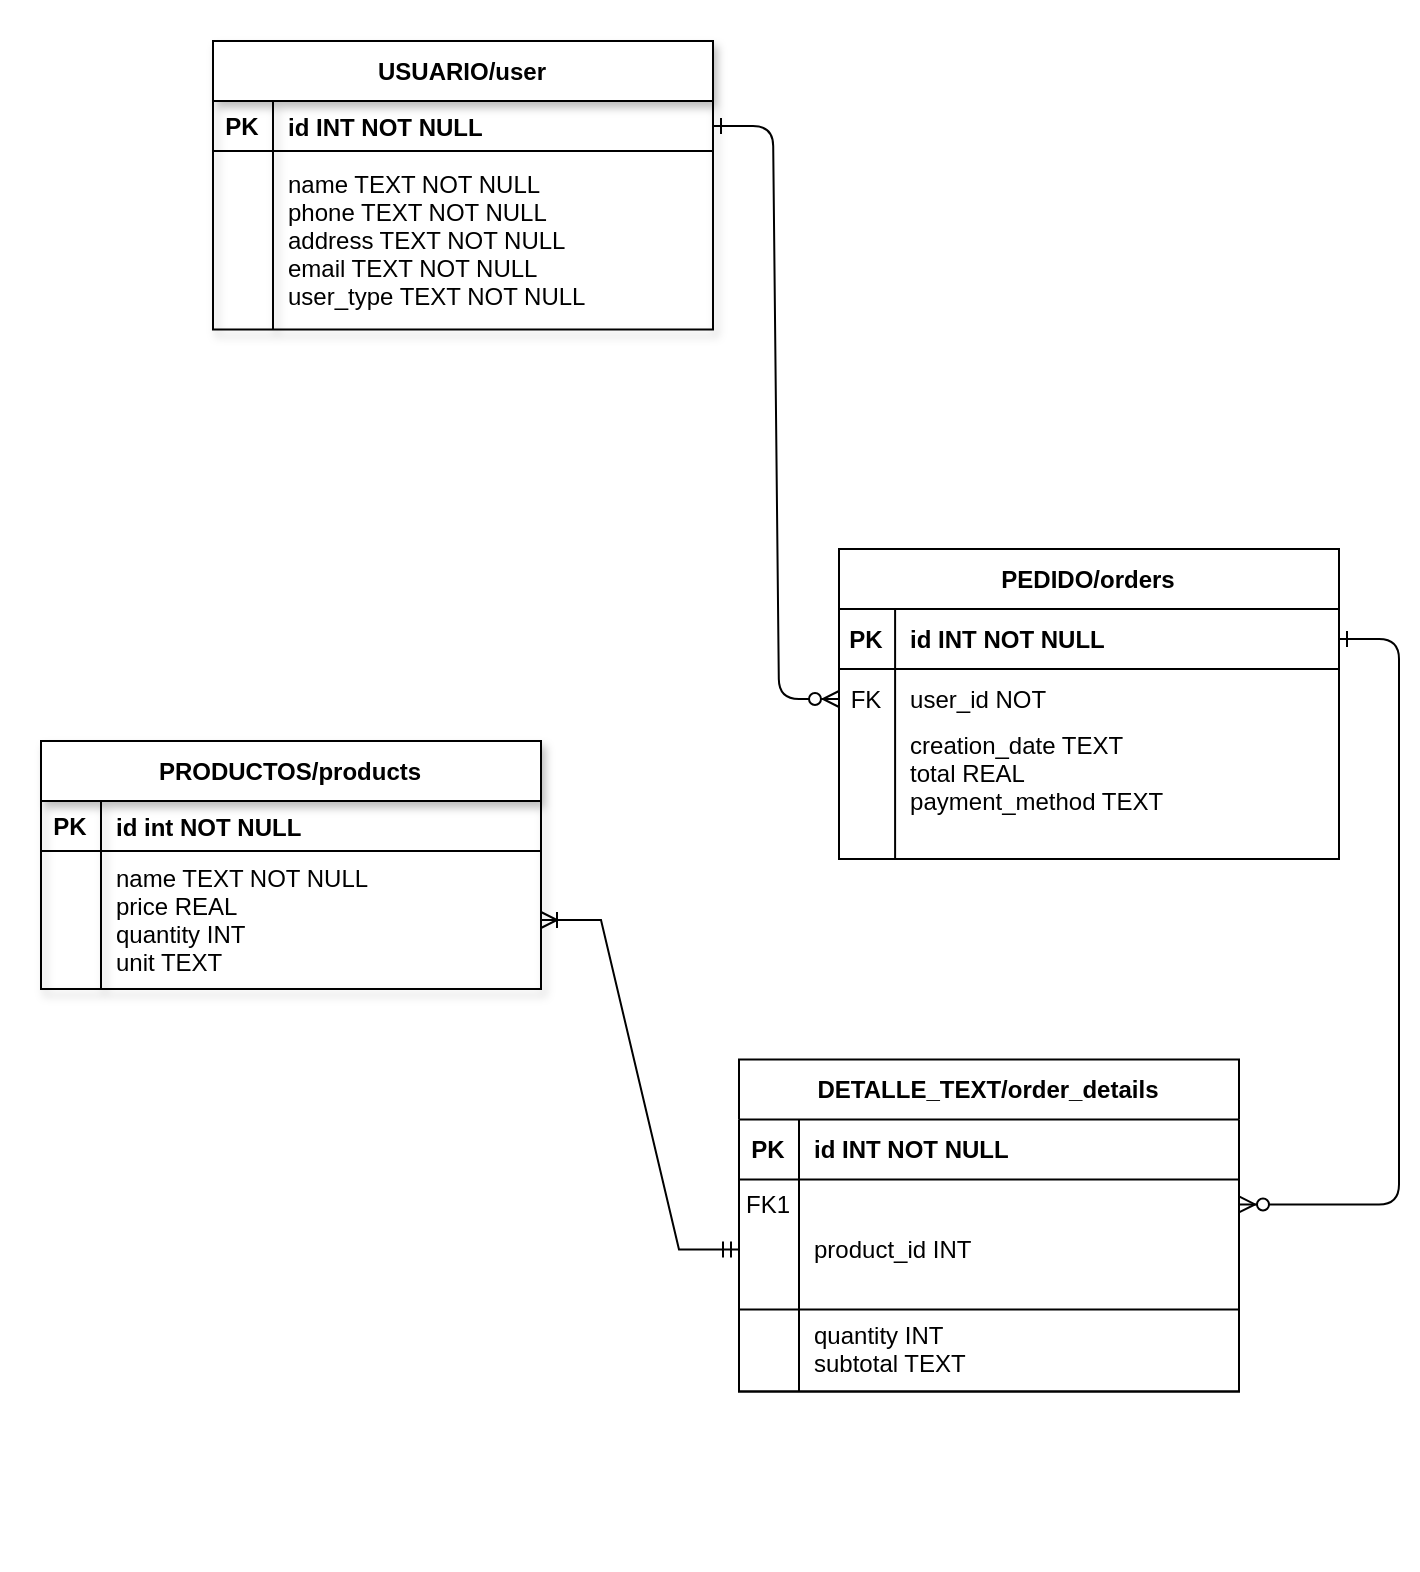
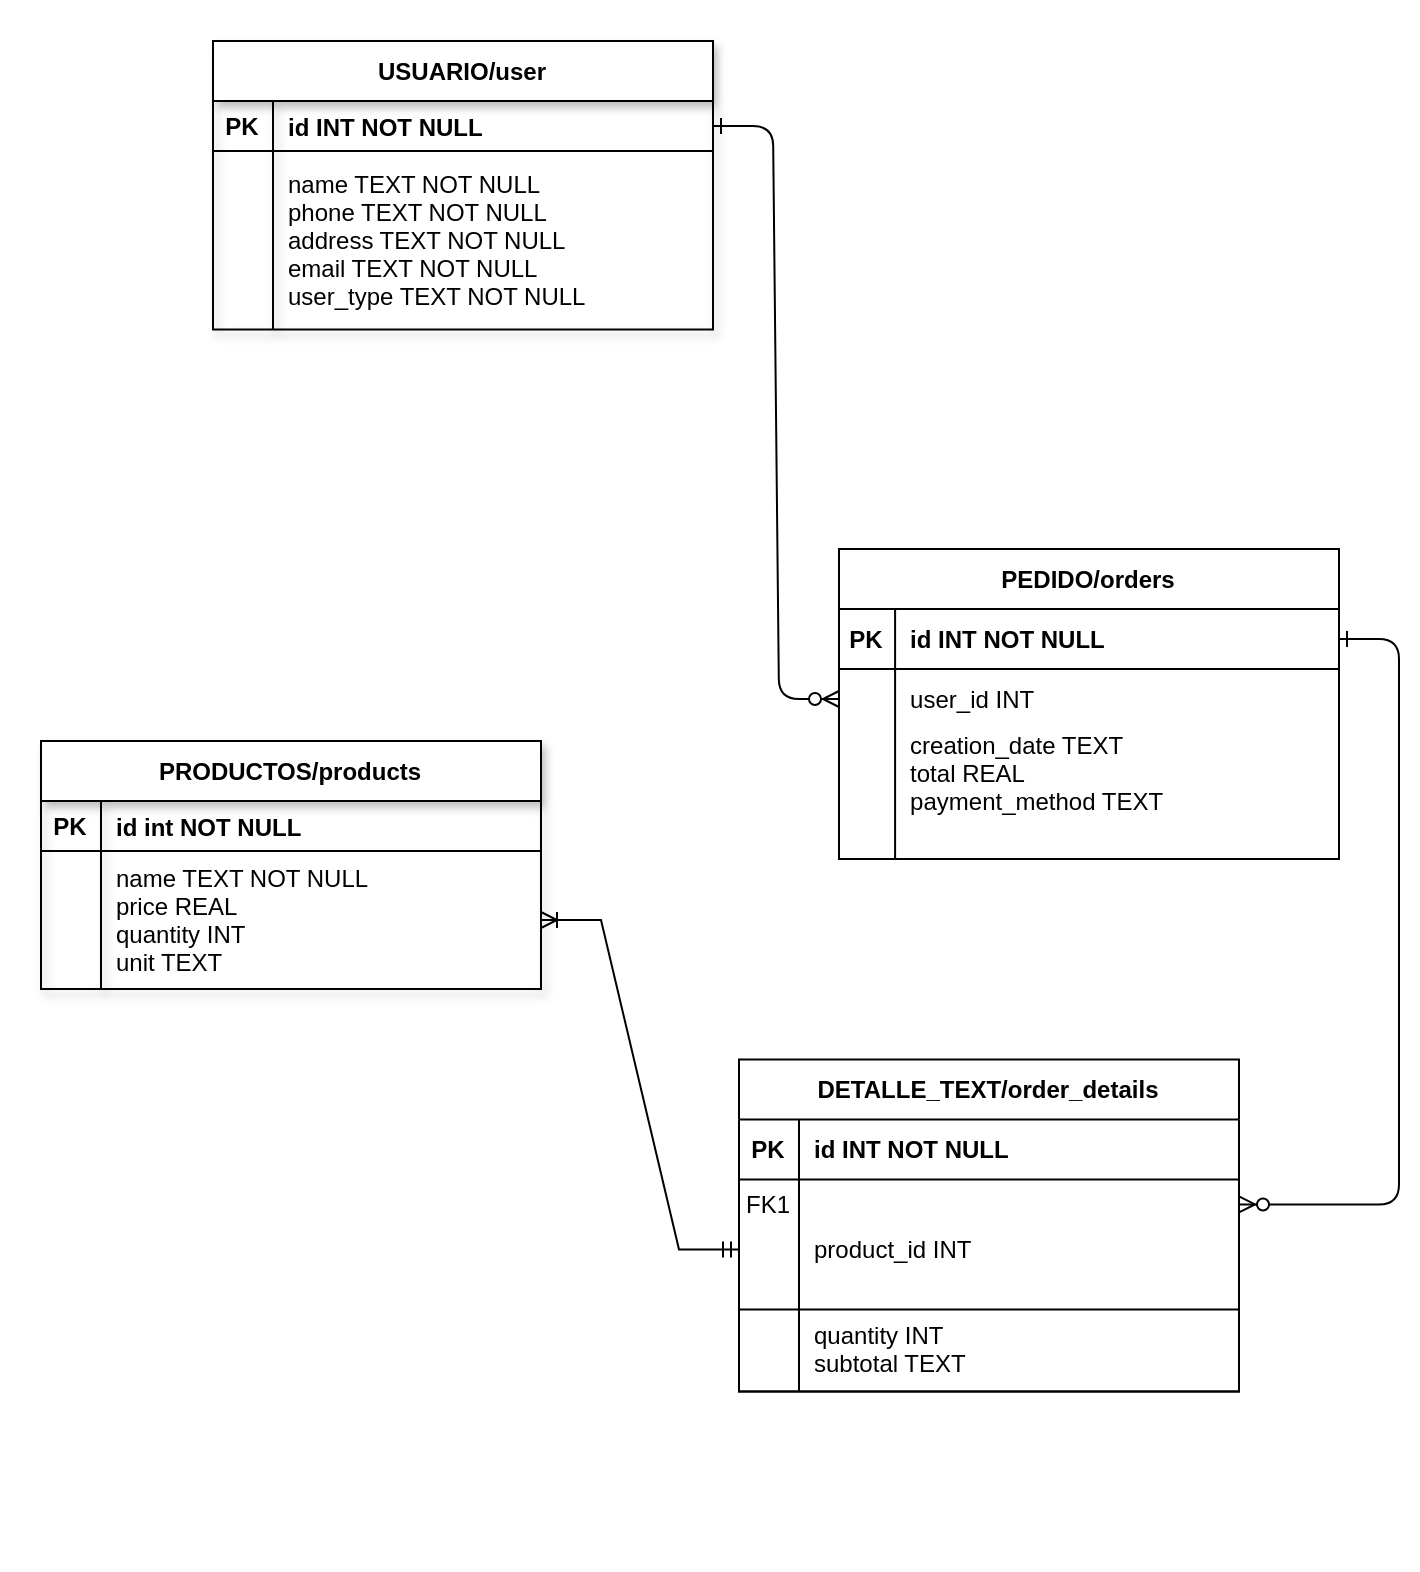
(867, 699) -> none
(978, 700) -> (978, 700)
